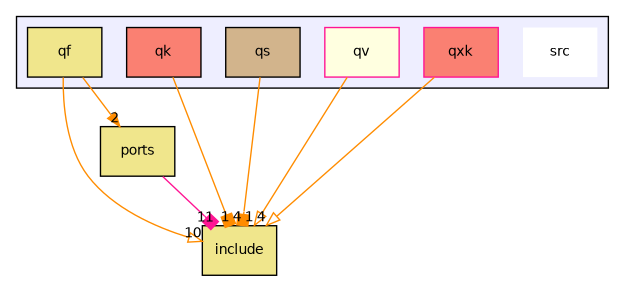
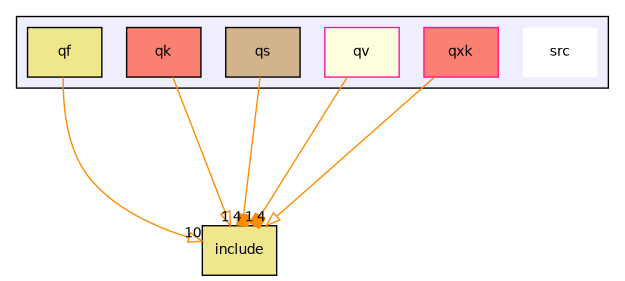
(199, 145) -> (199, 145)
(305, 145) -> (305, 145)
(138, 151) -> none
